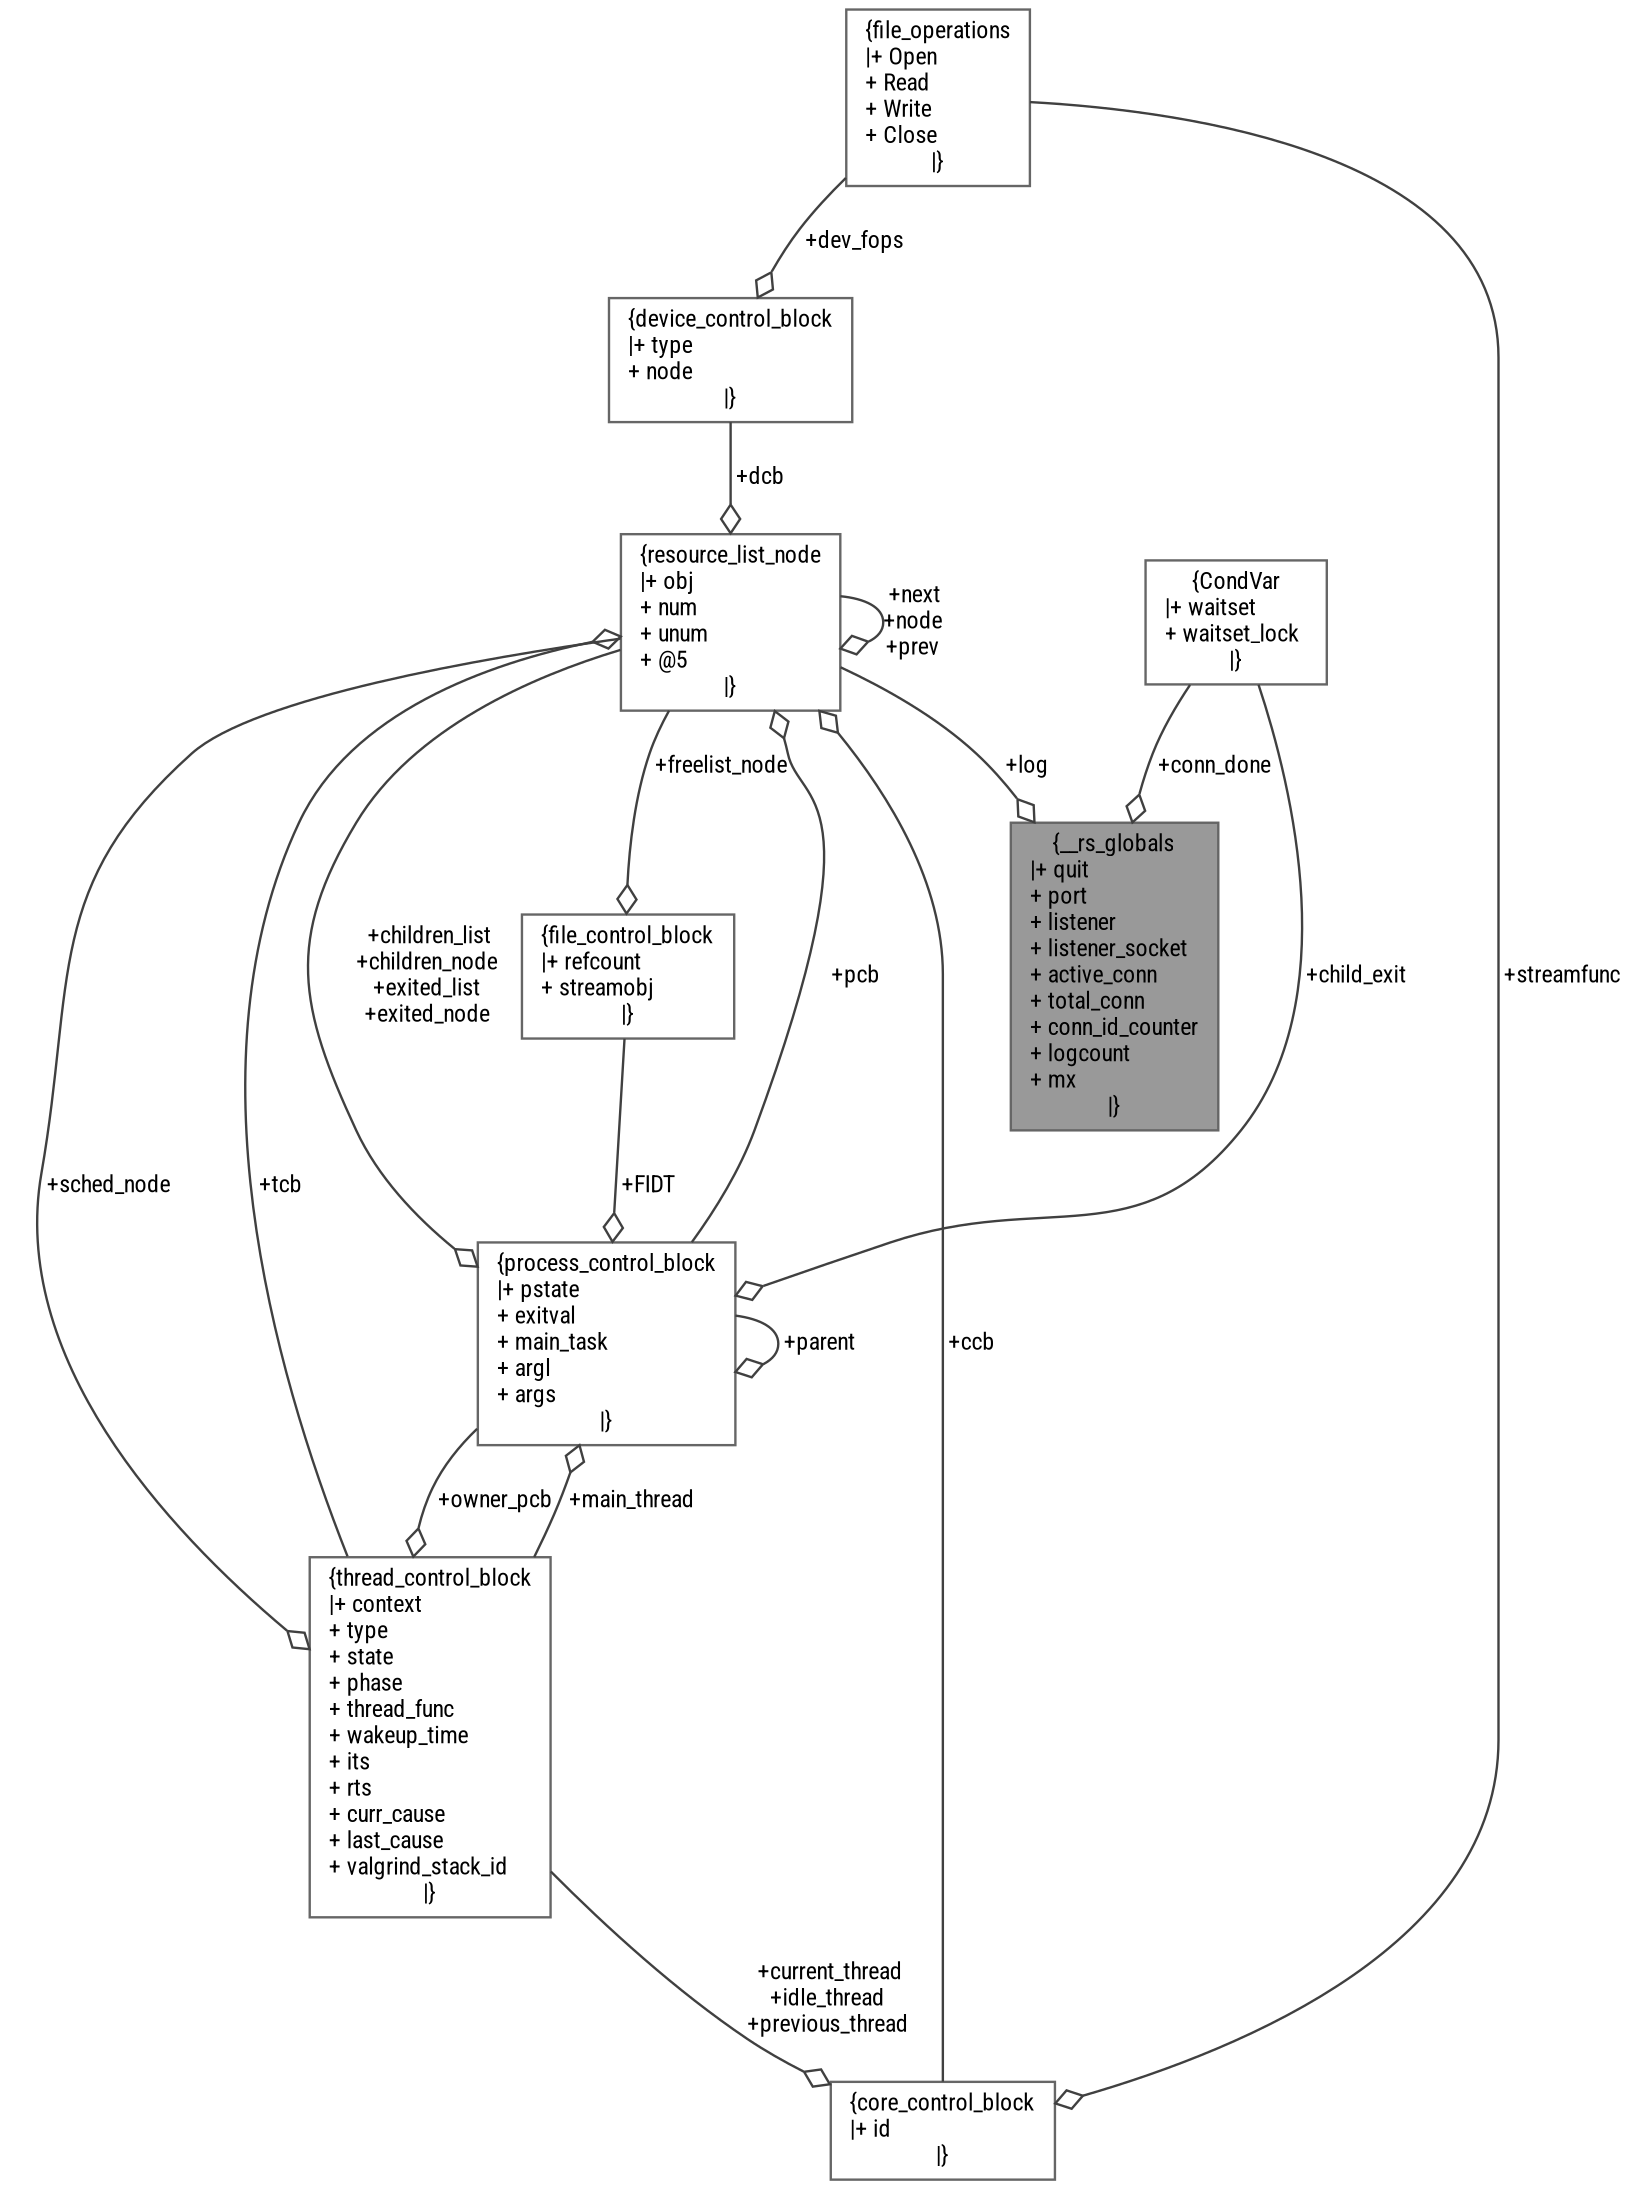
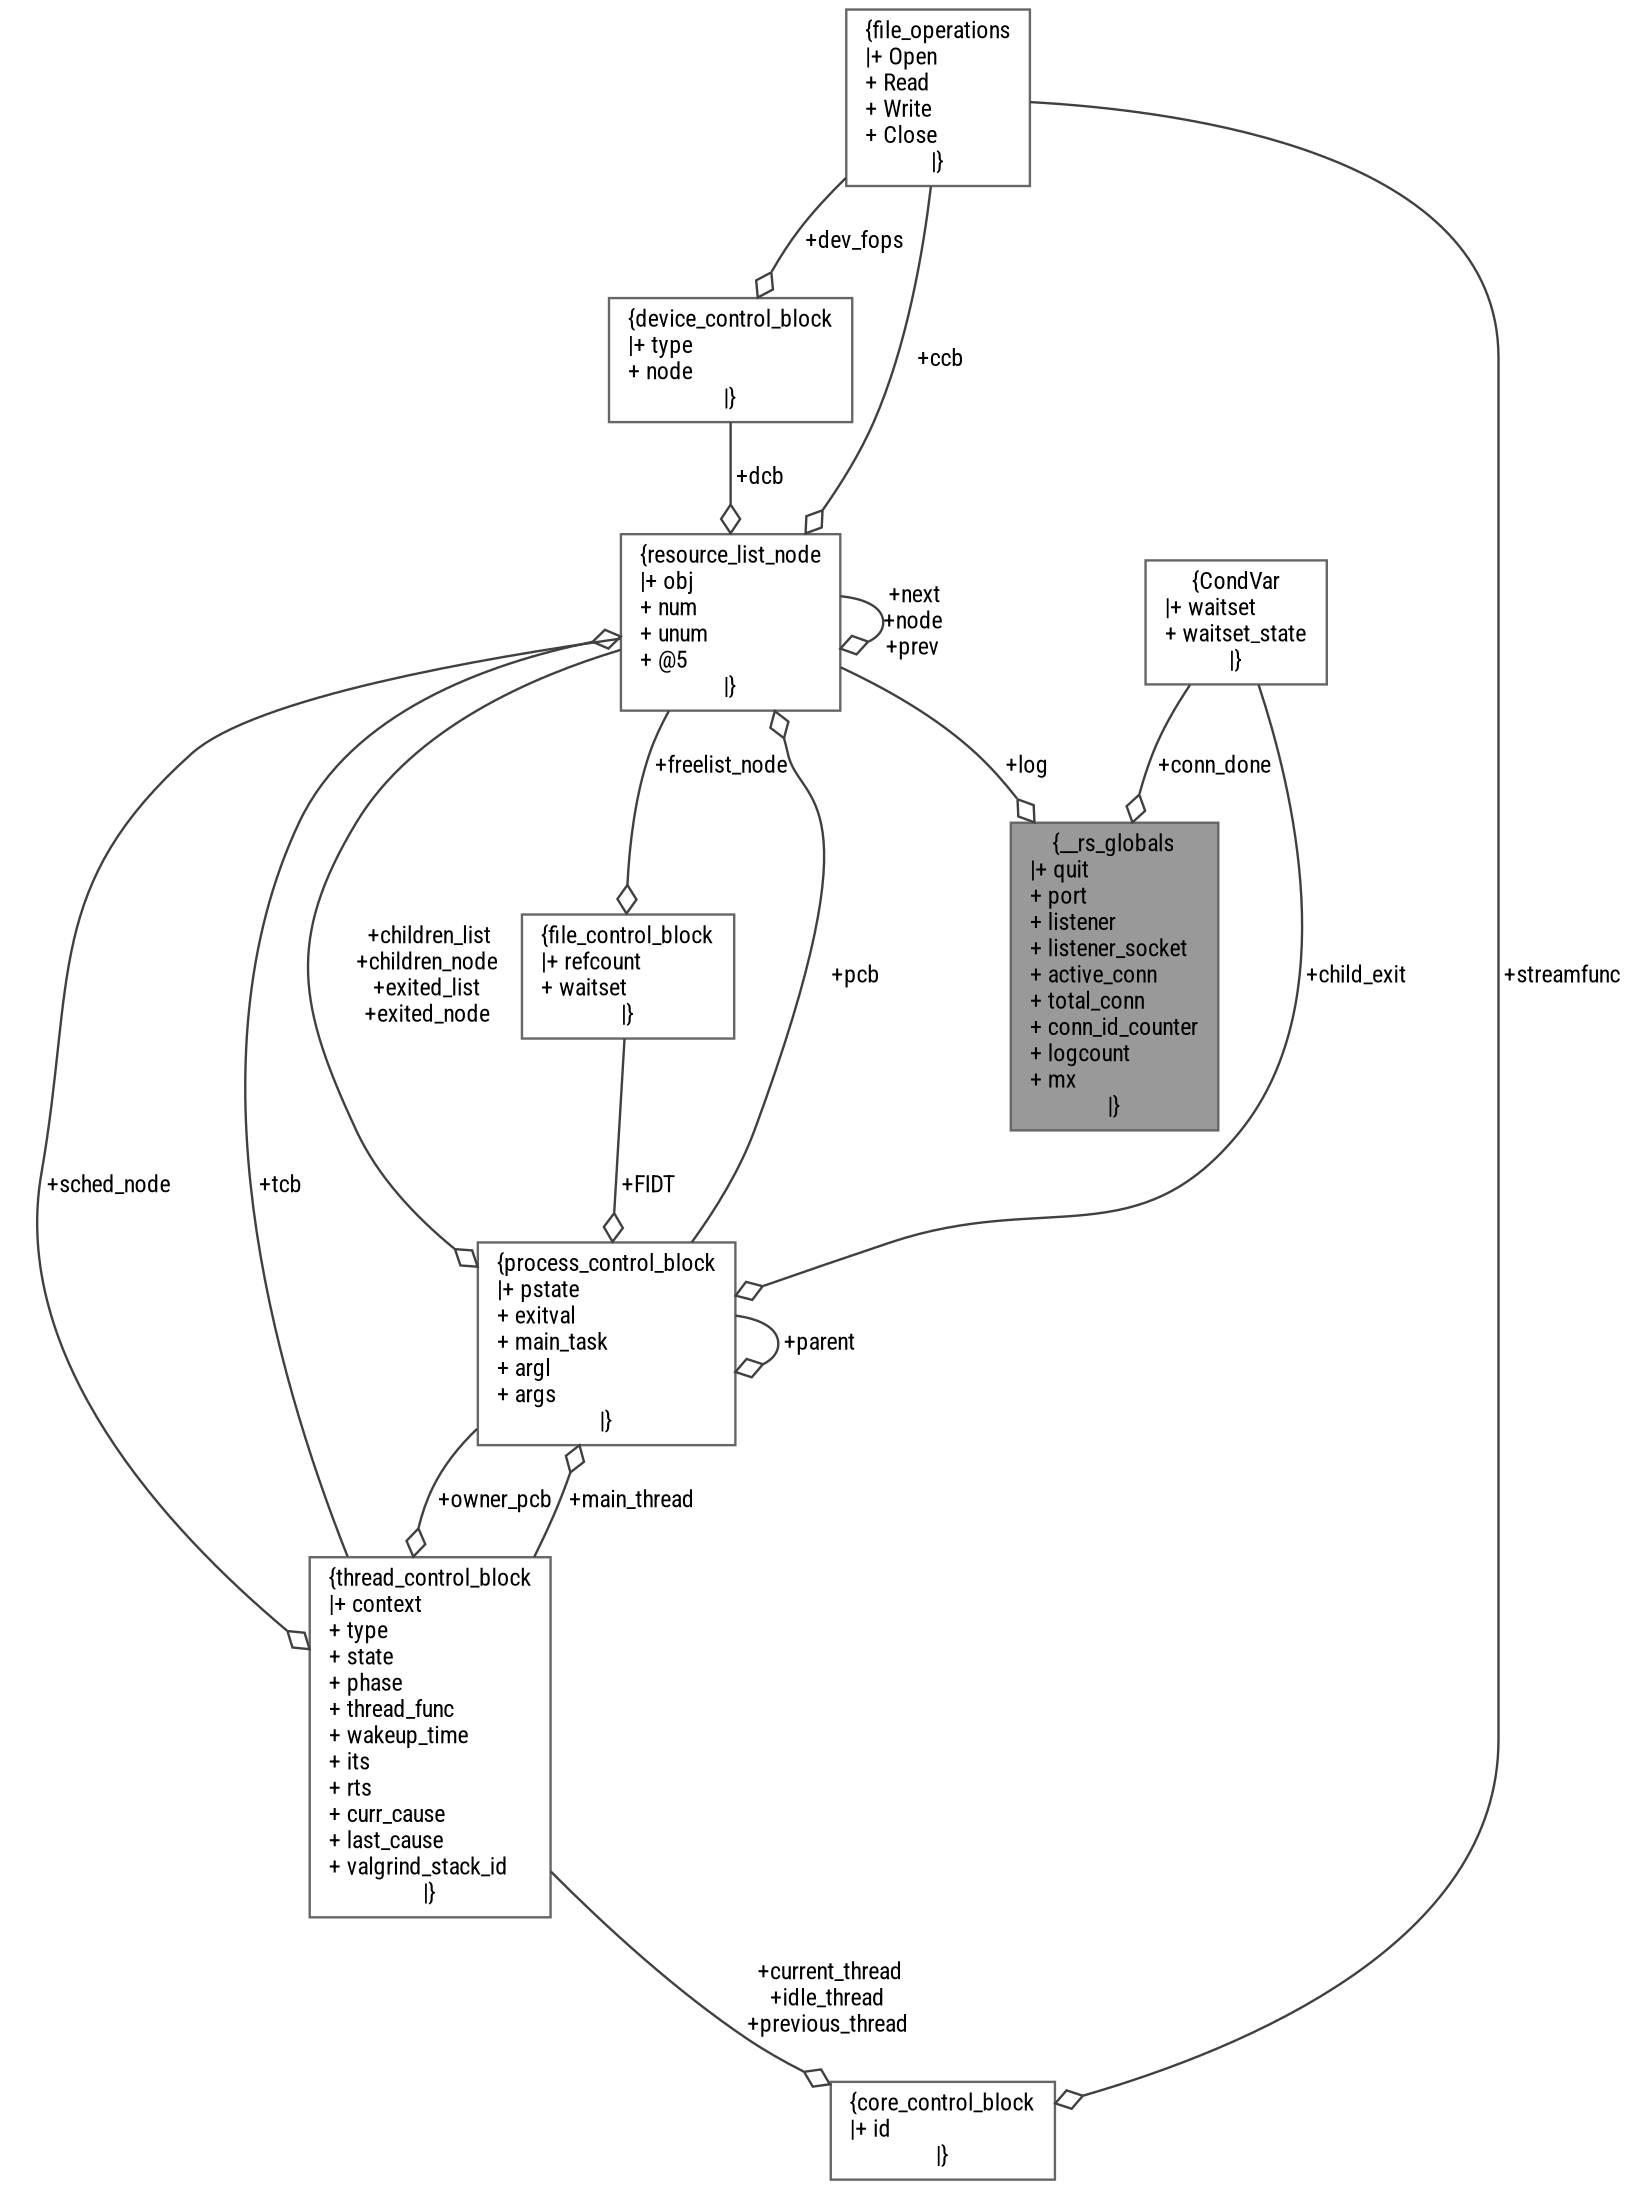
(1236, 622) -> (1236, 622)
(628, 977) -> (628, 977)
(943, 1394) -> (897, 356)
